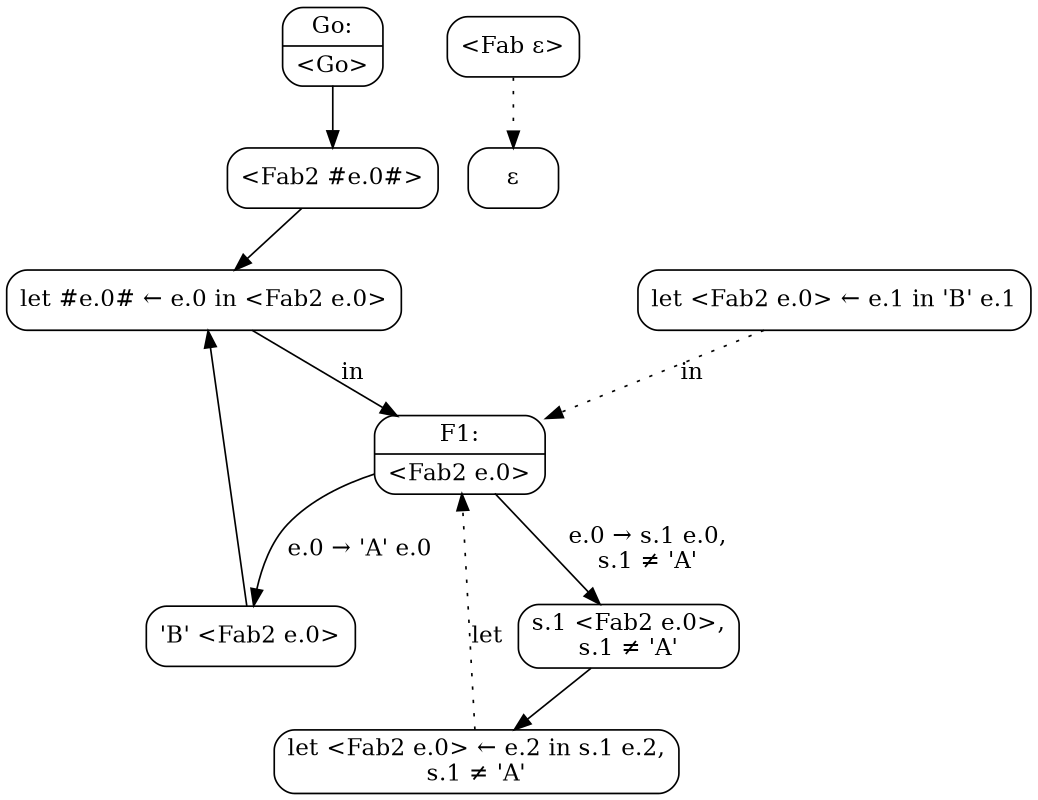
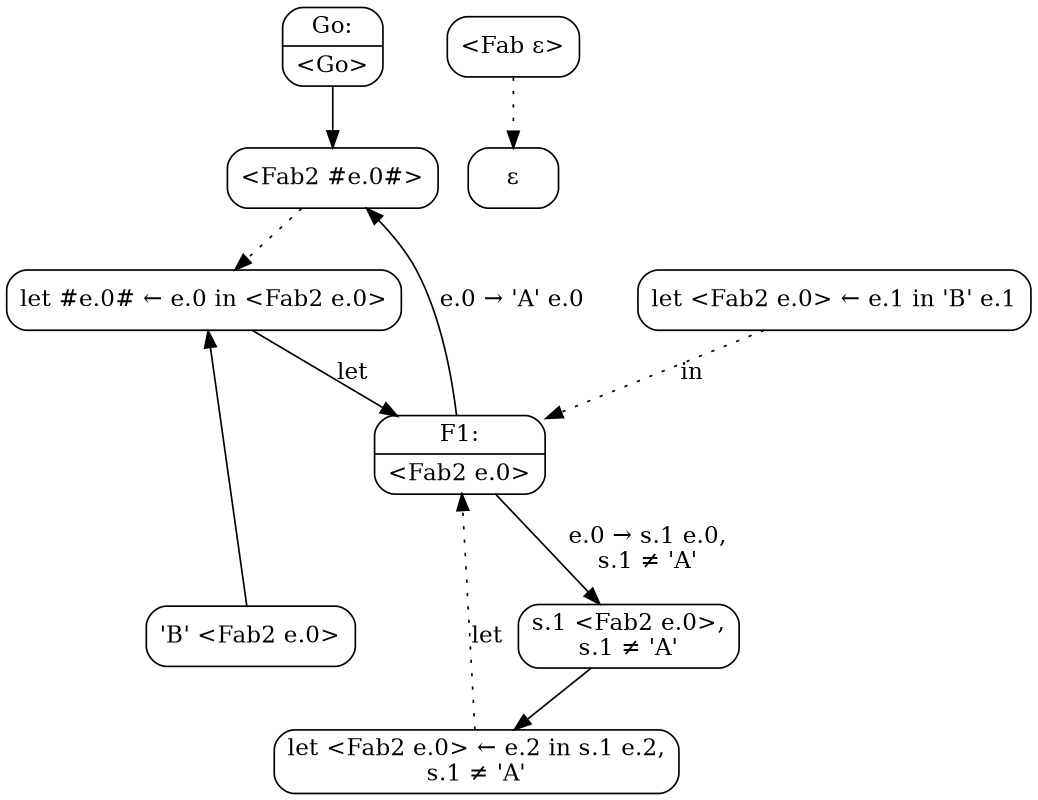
(274, 234) -> (274, 234)
(353, 373) -> (353, 373)
(298, 514) -> (434, 311)
